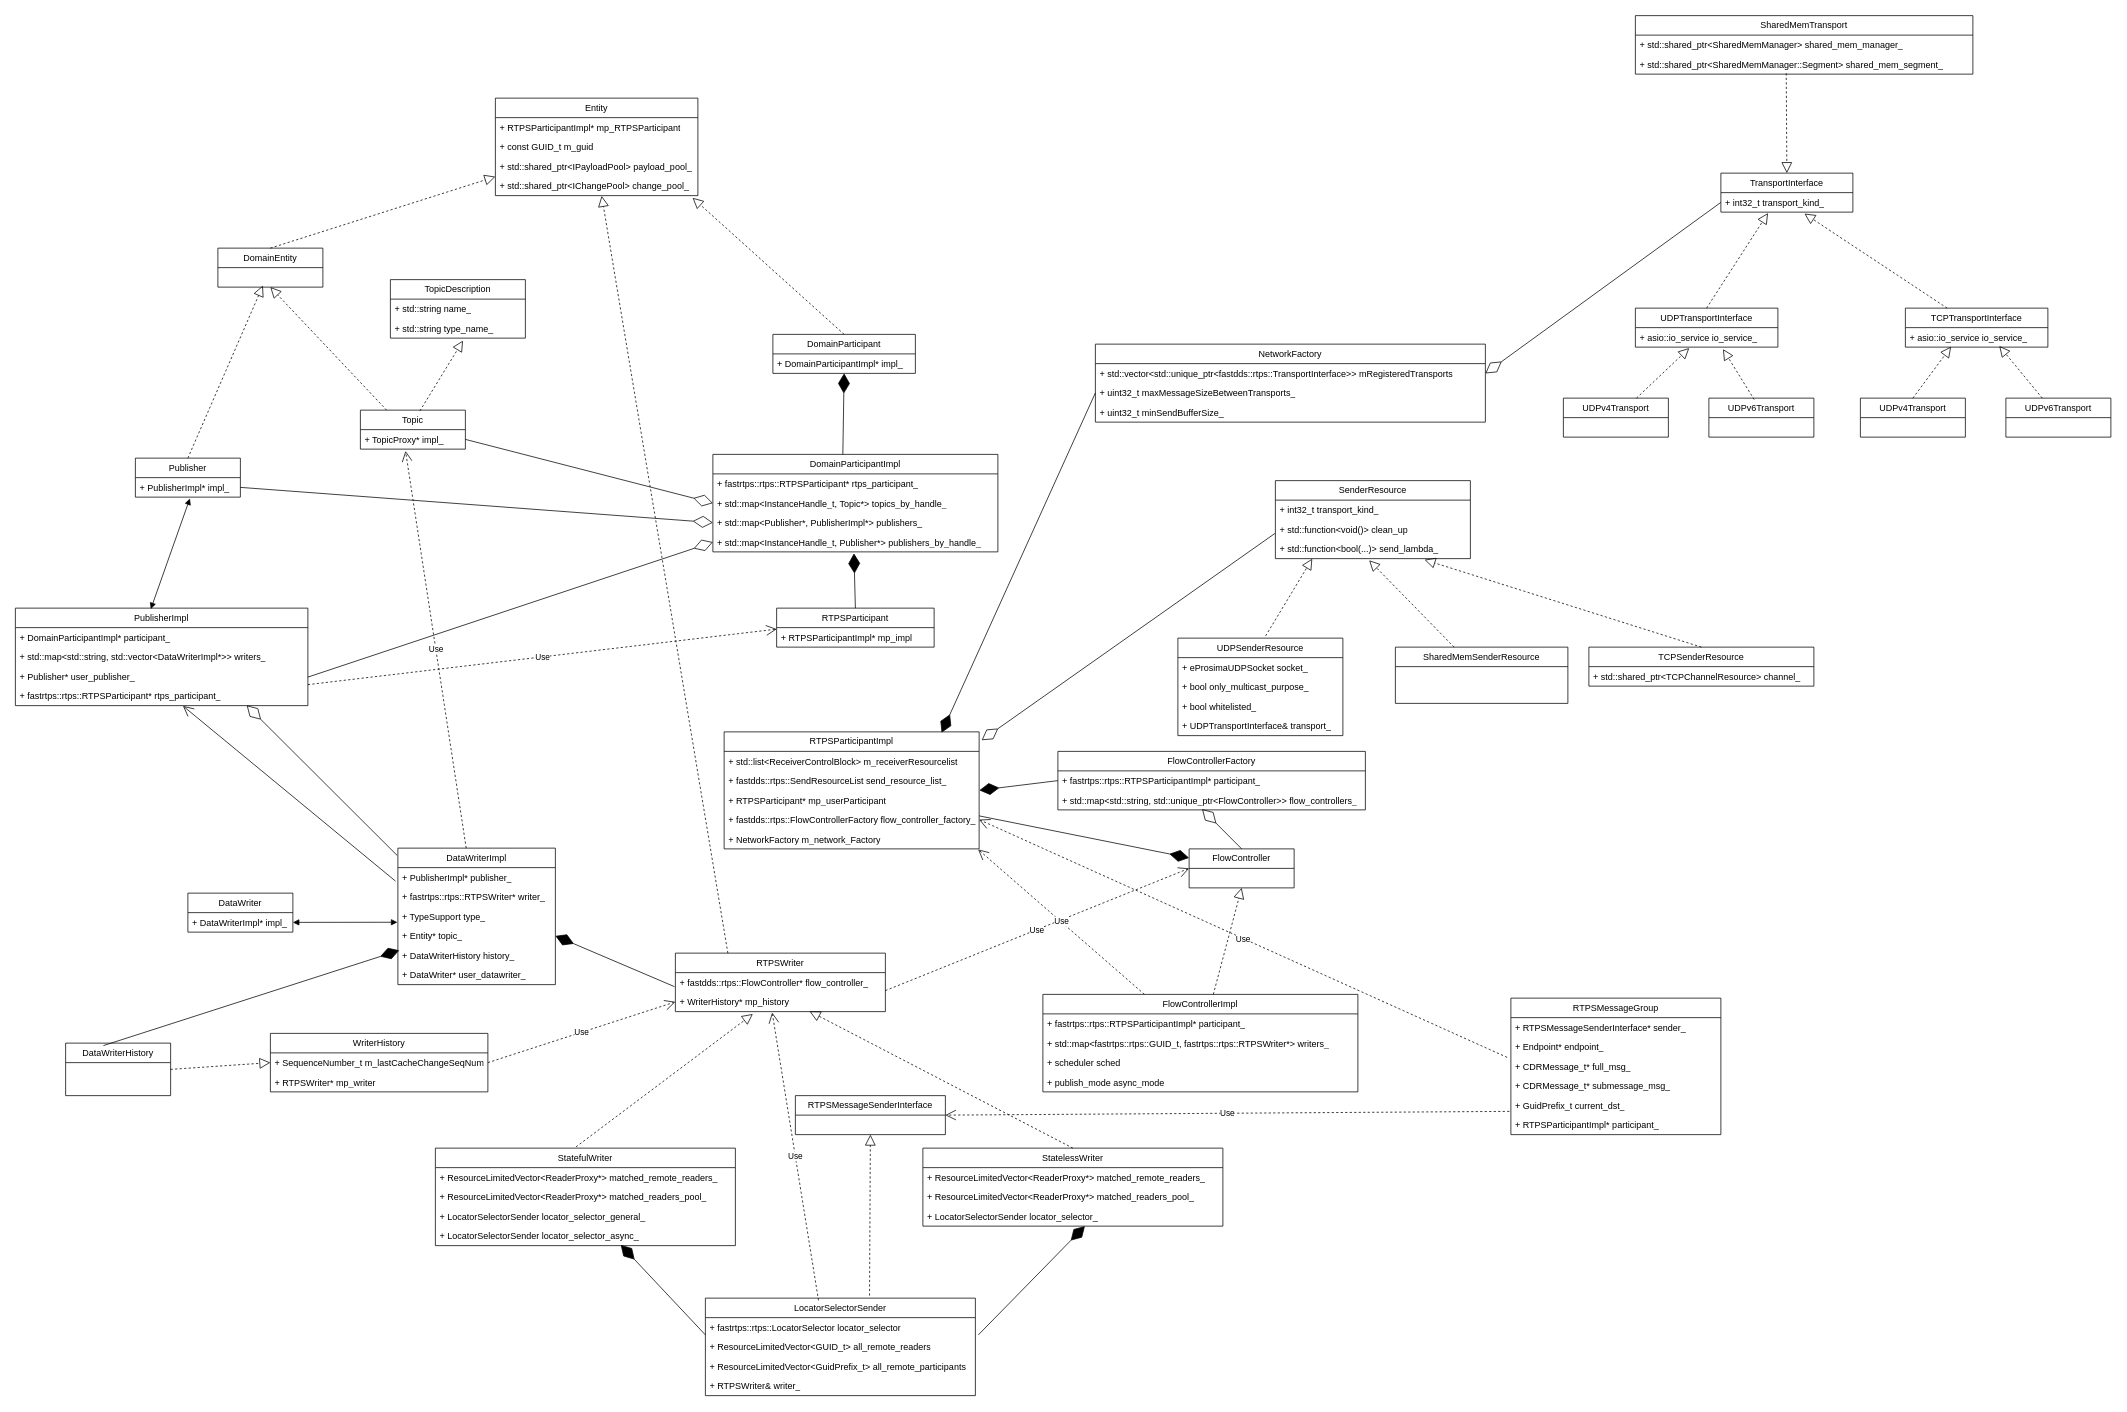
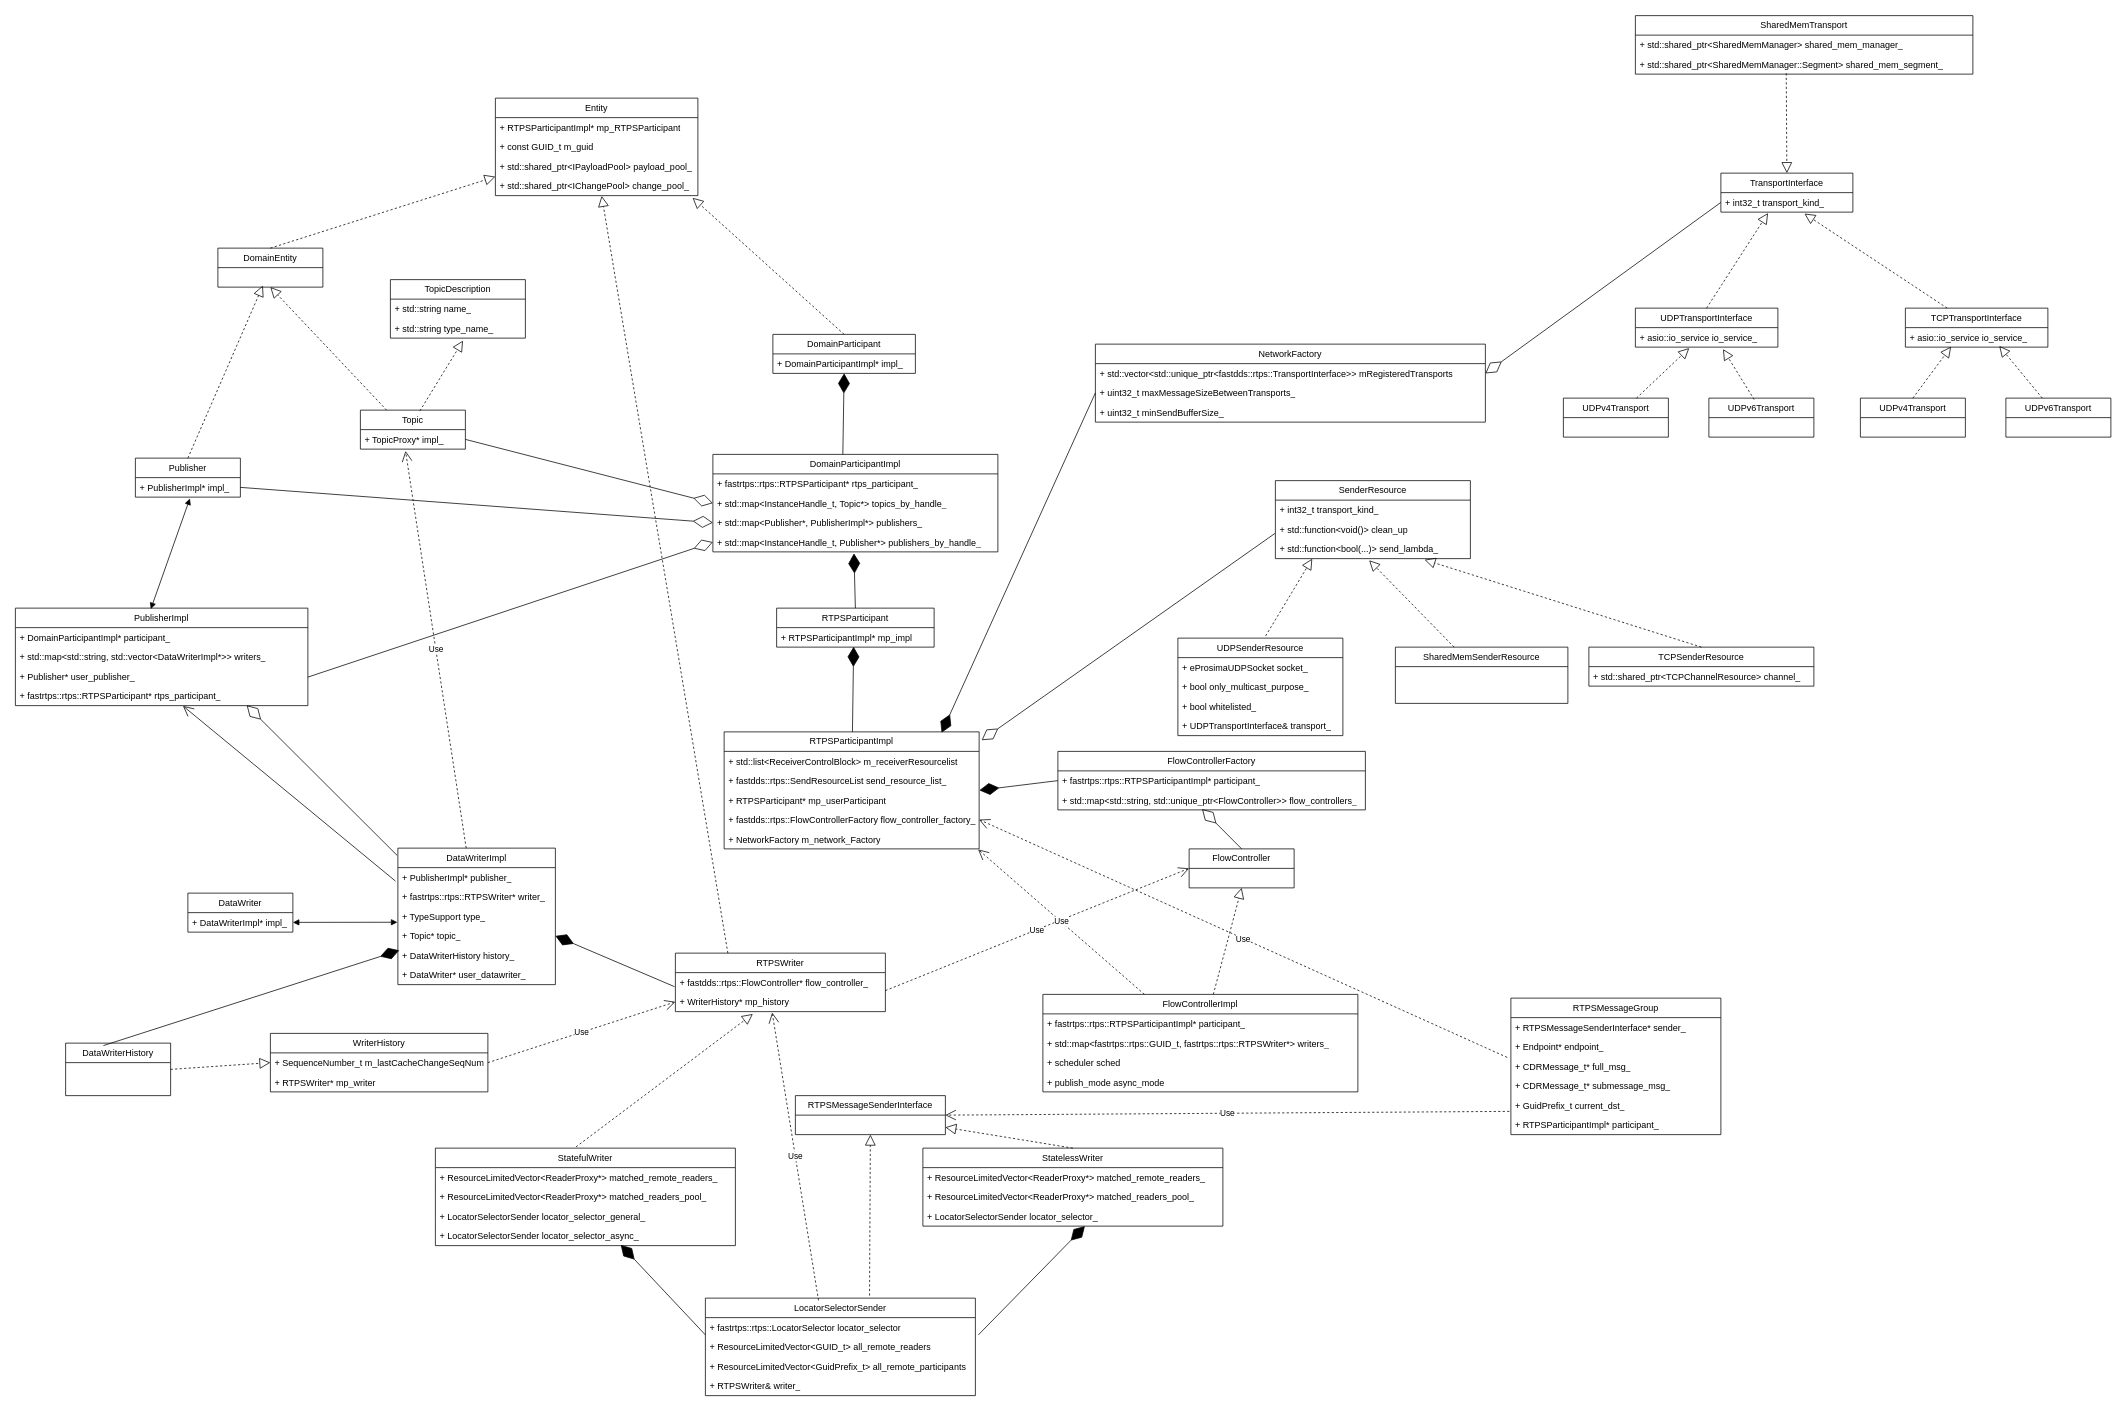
(541, 657) -> none
(1075, 835) -> (853, 715)
(439, 937) -> (437, 937)
(943, 1081) -> (1007, 1137)
